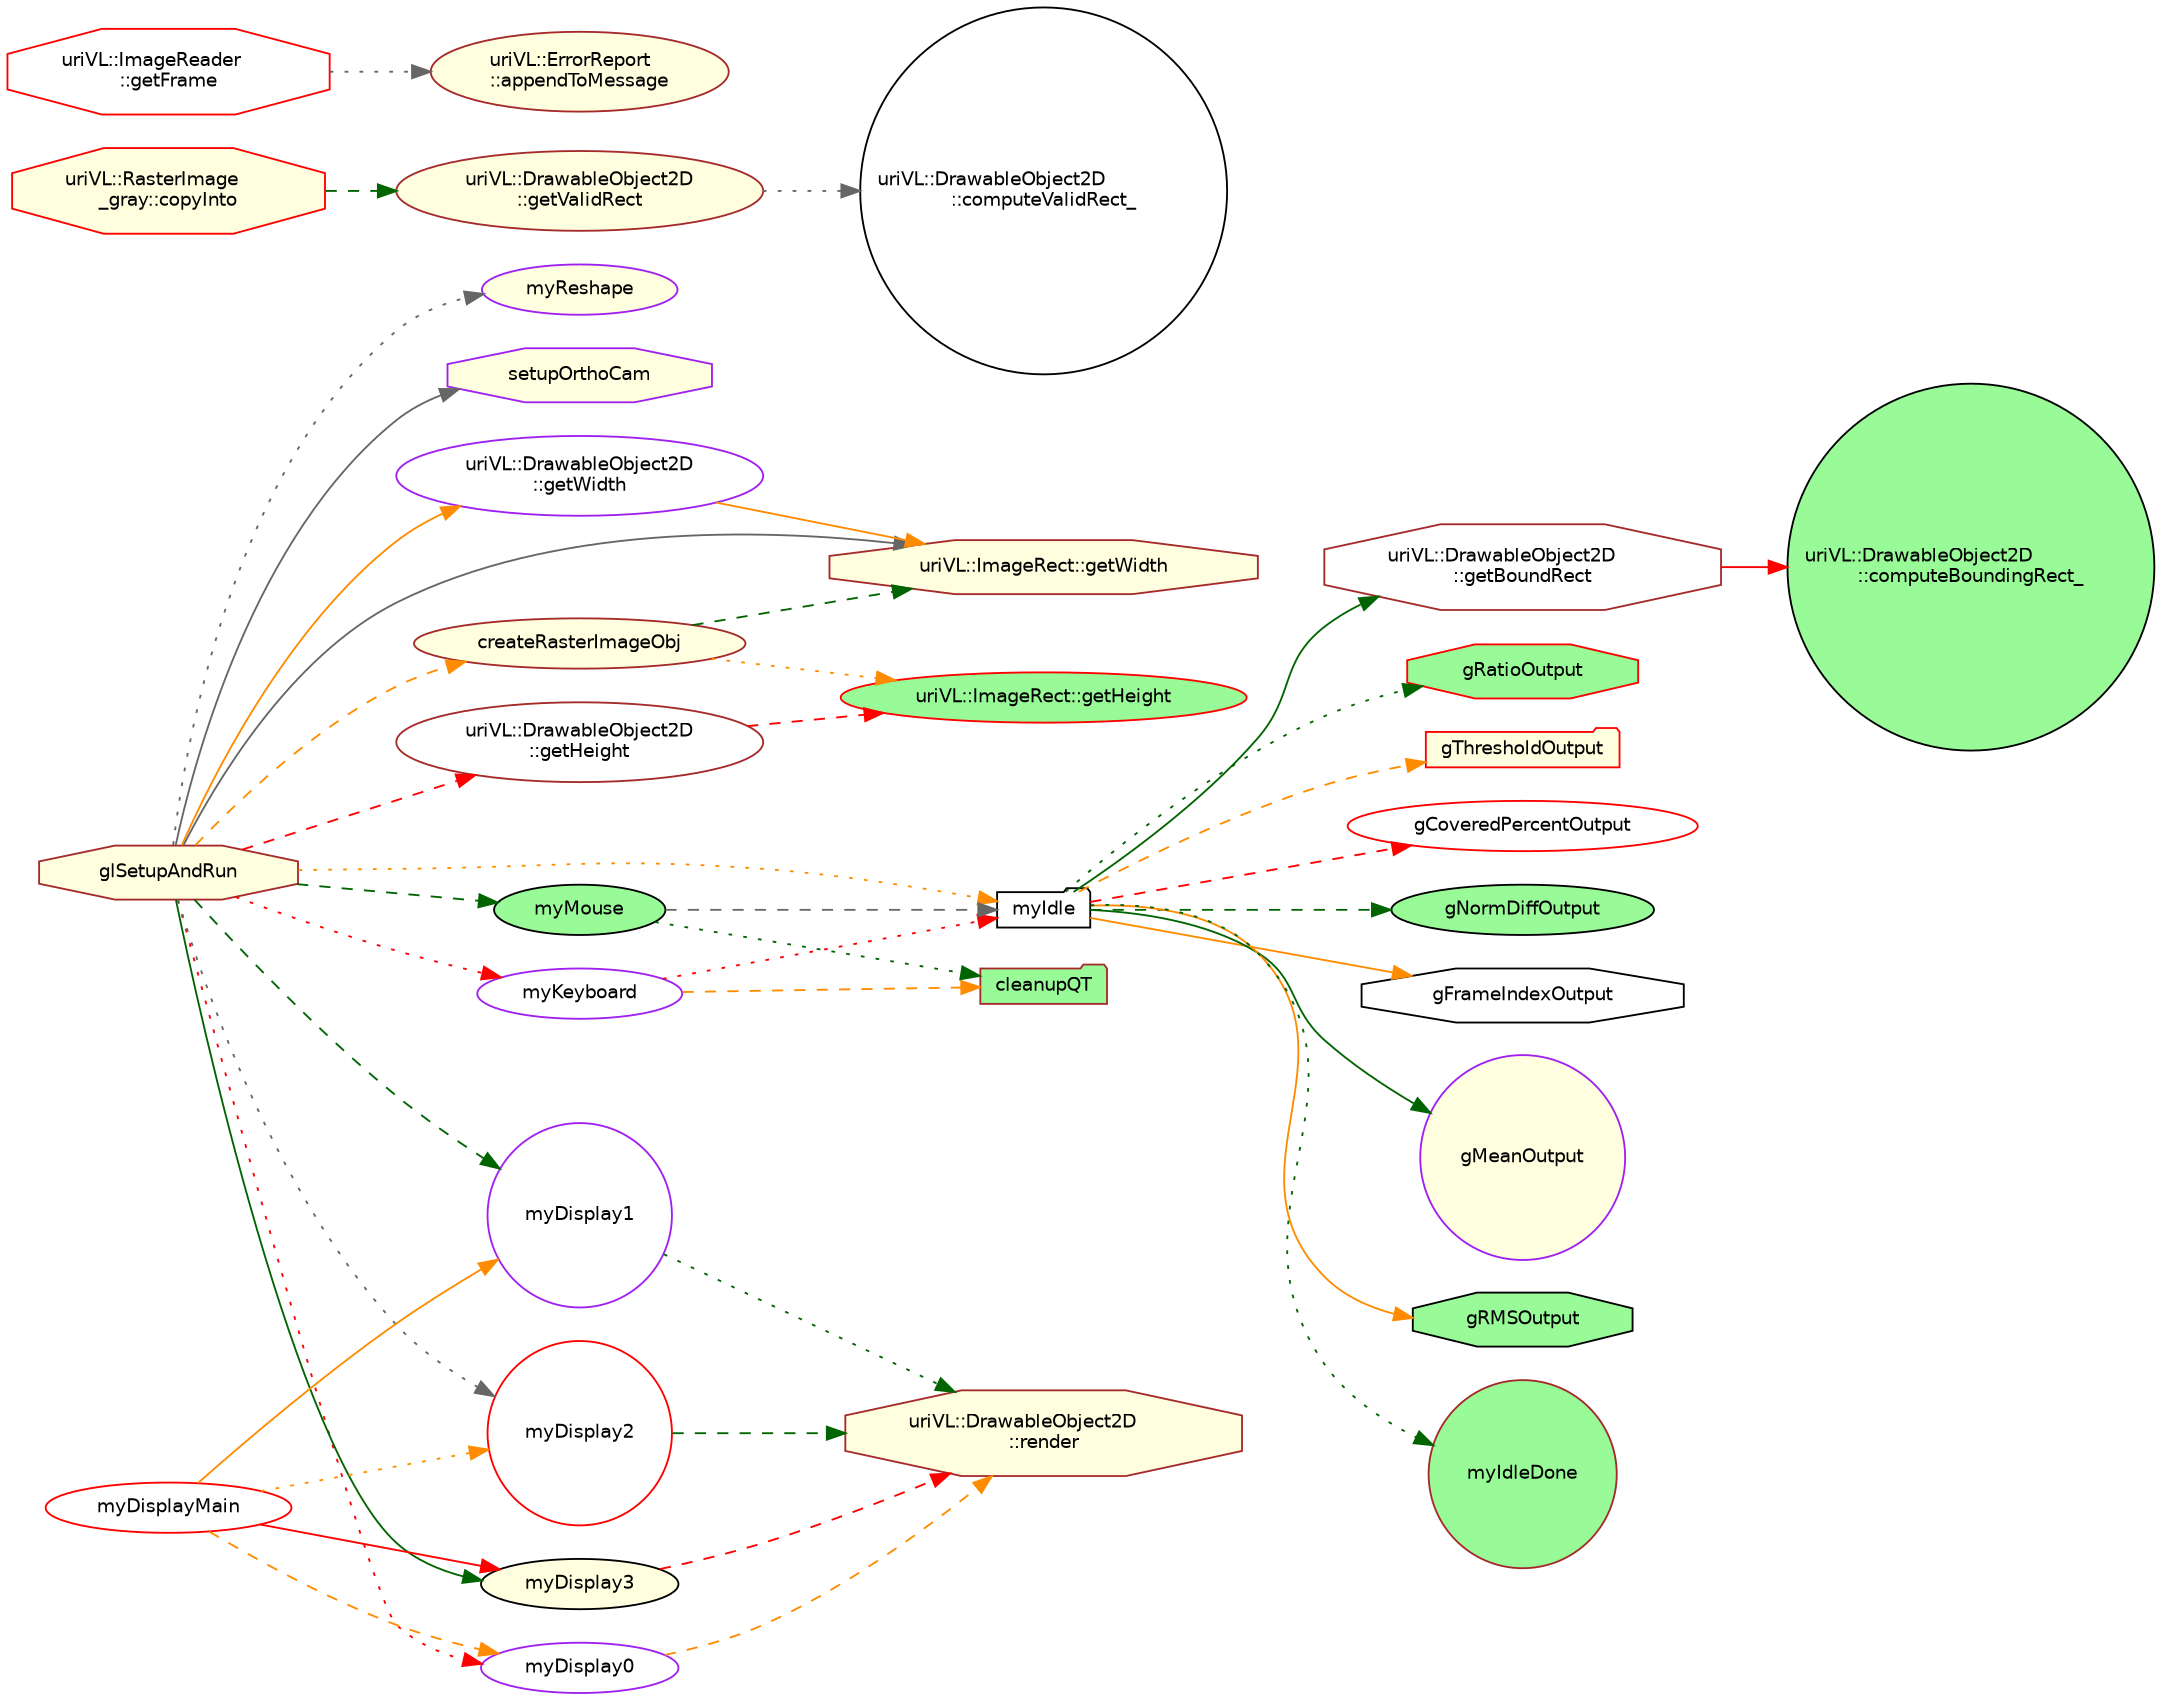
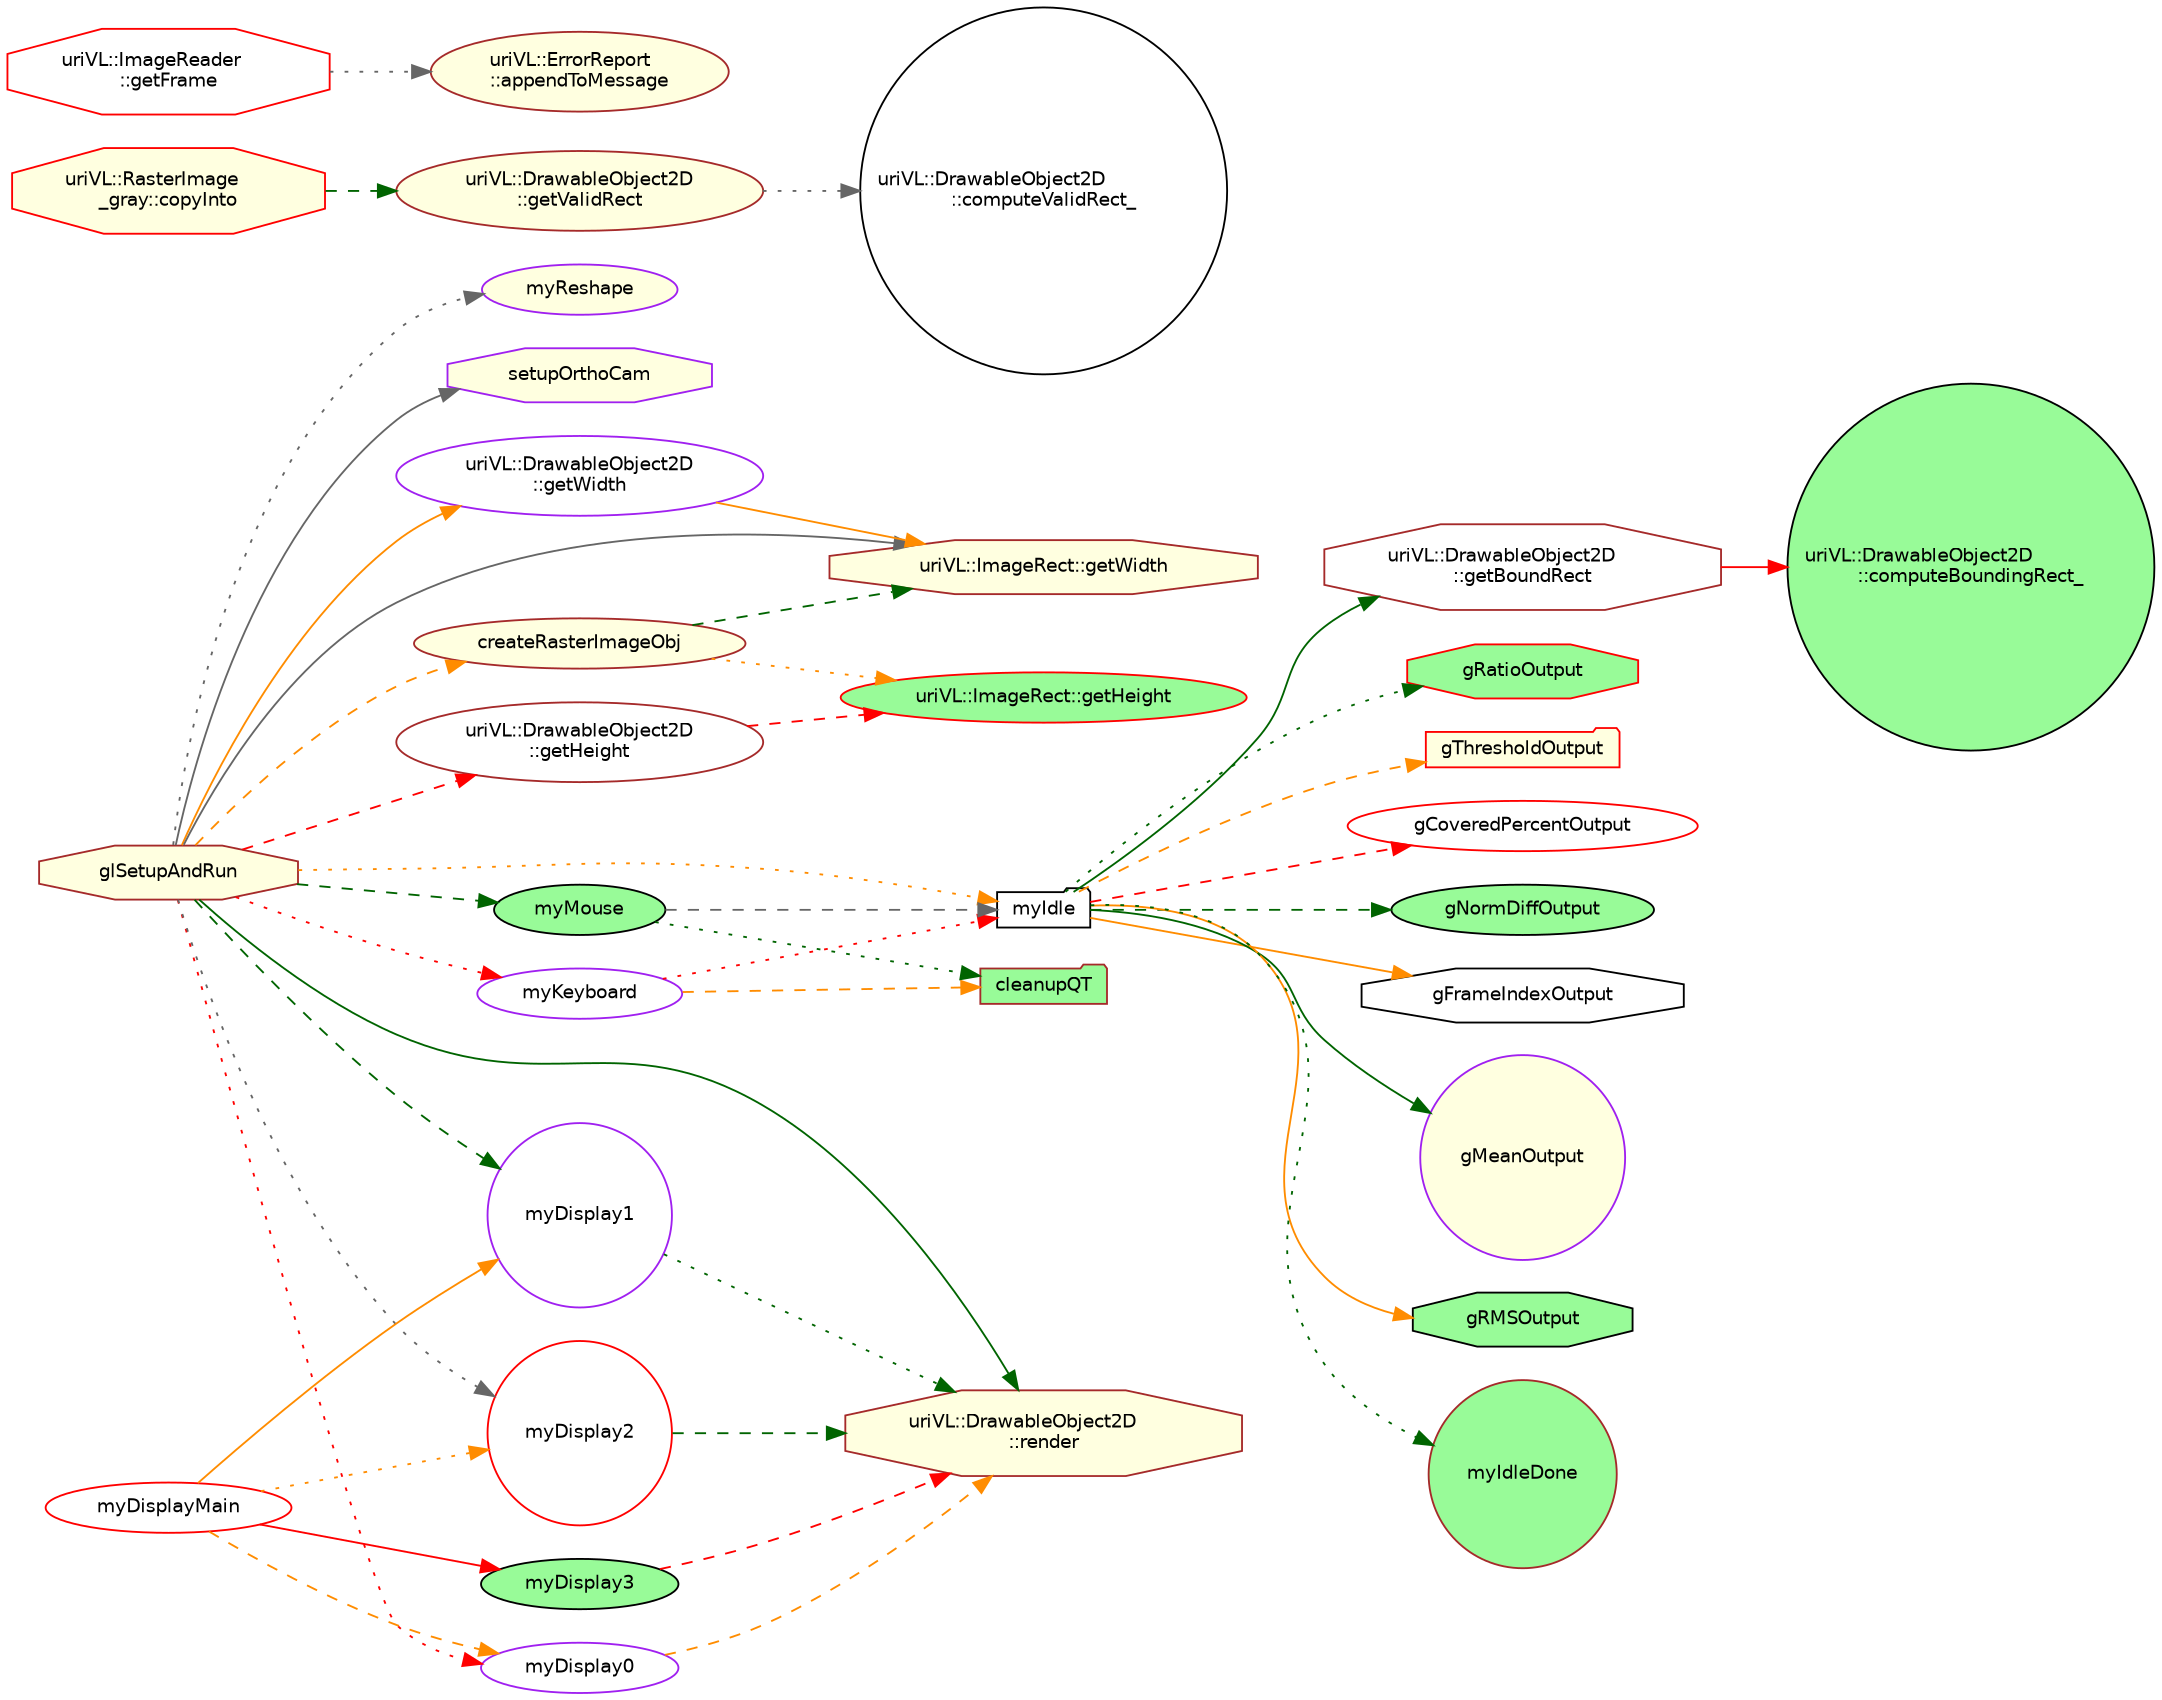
(264, 1250) -> (645, 1066)
(580, 1584) -> (580, 1584)
